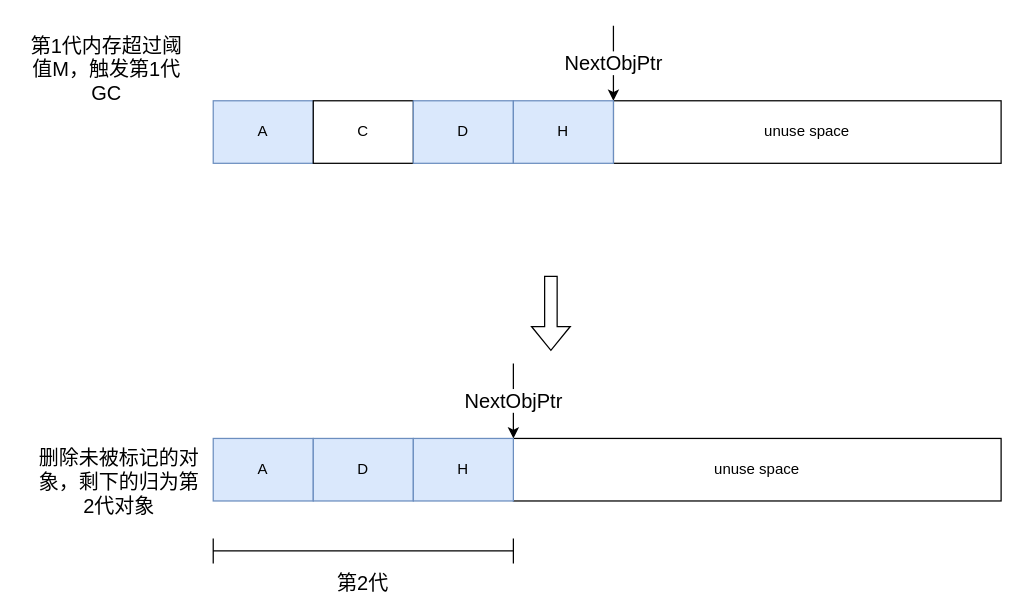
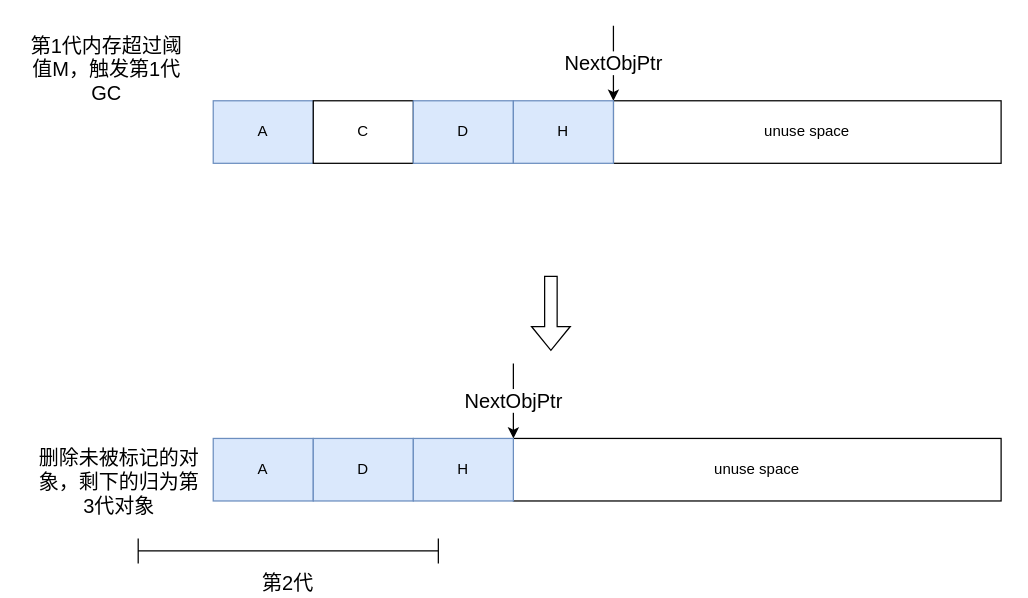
(119, 482) -> (119, 482)
(363, 551) -> (288, 551)
